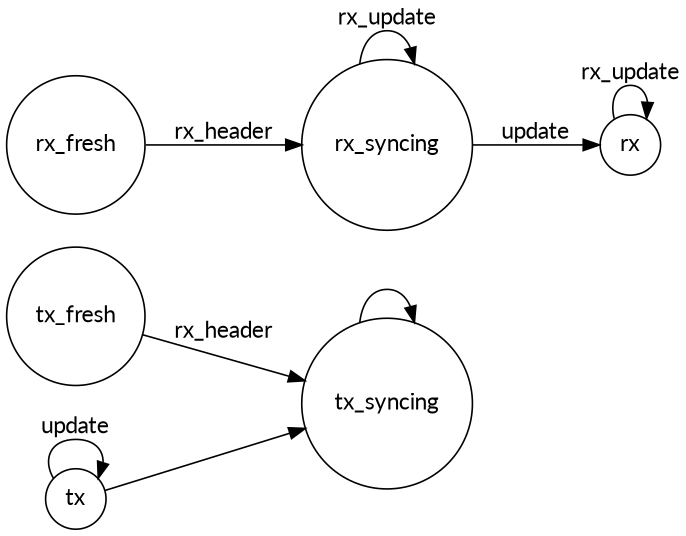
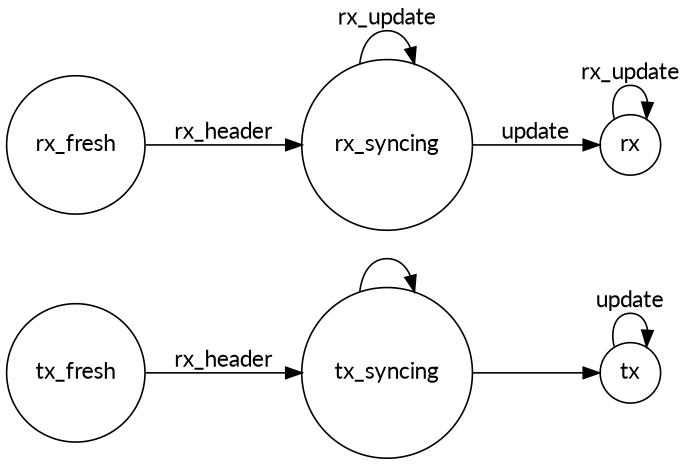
(197, 462) -> (528, 373)
